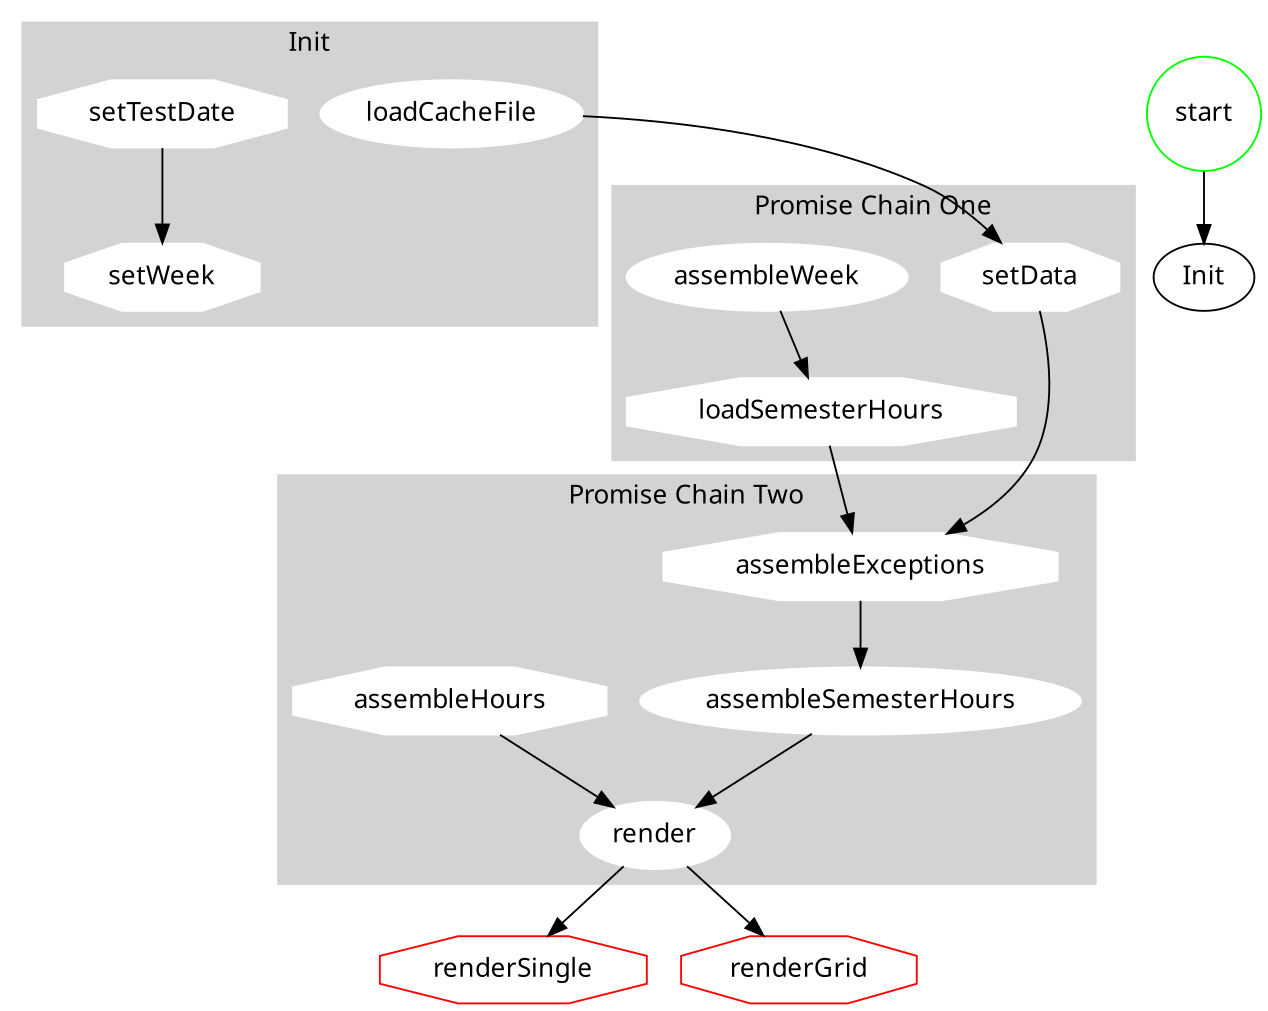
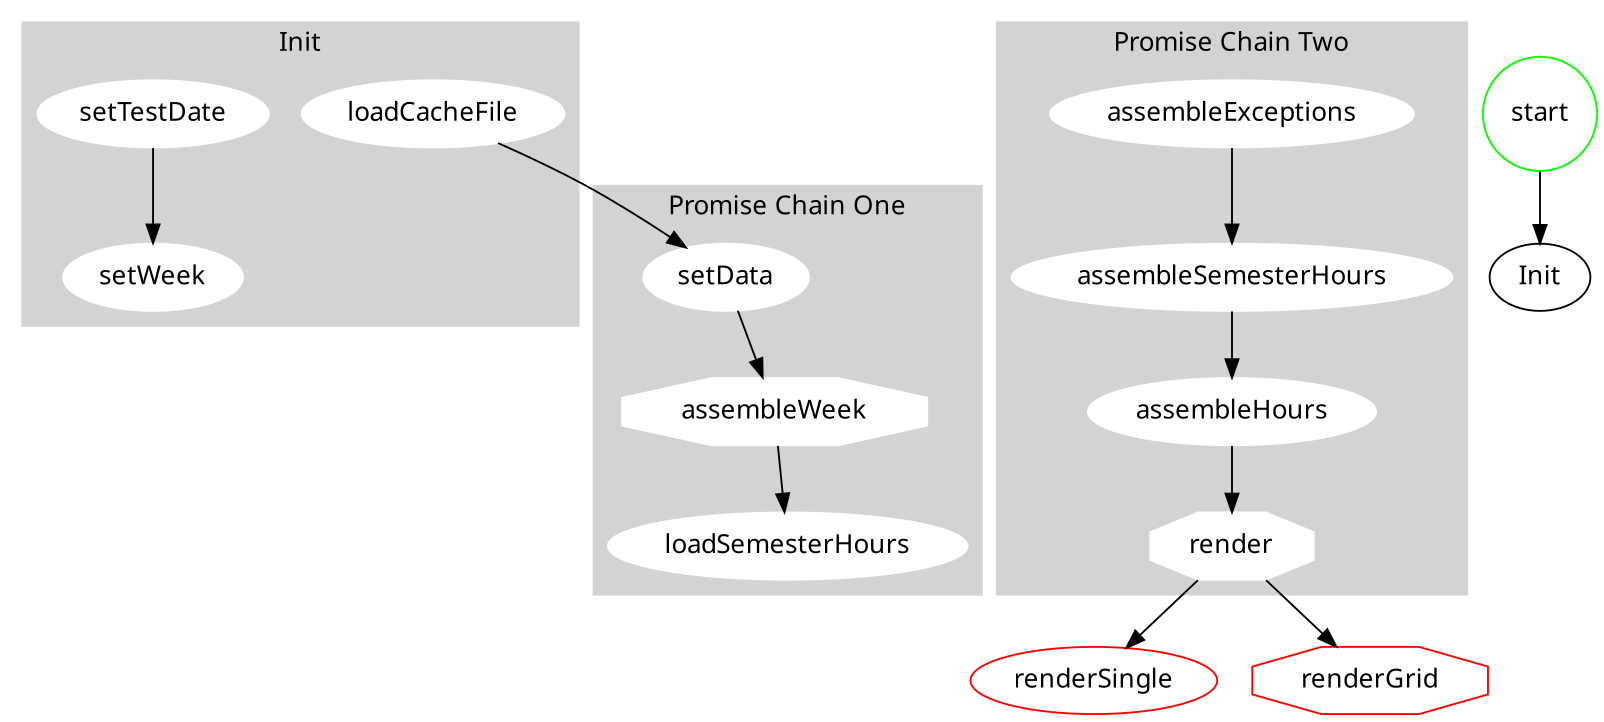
(162, 114) -> (153, 114)
(162, 277) -> (153, 277)
(767, 277) -> (775, 412)
(1030, 277) -> (726, 277)
(821, 412) -> (788, 546)
(1043, 433) -> (747, 335)
(840, 487) -> none
(861, 567) -> (1232, 114)
(450, 701) -> (1232, 412)
(762, 765) -> (1232, 335)
(655, 835) -> (1232, 546)
(513, 970) -> (1094, 680)
